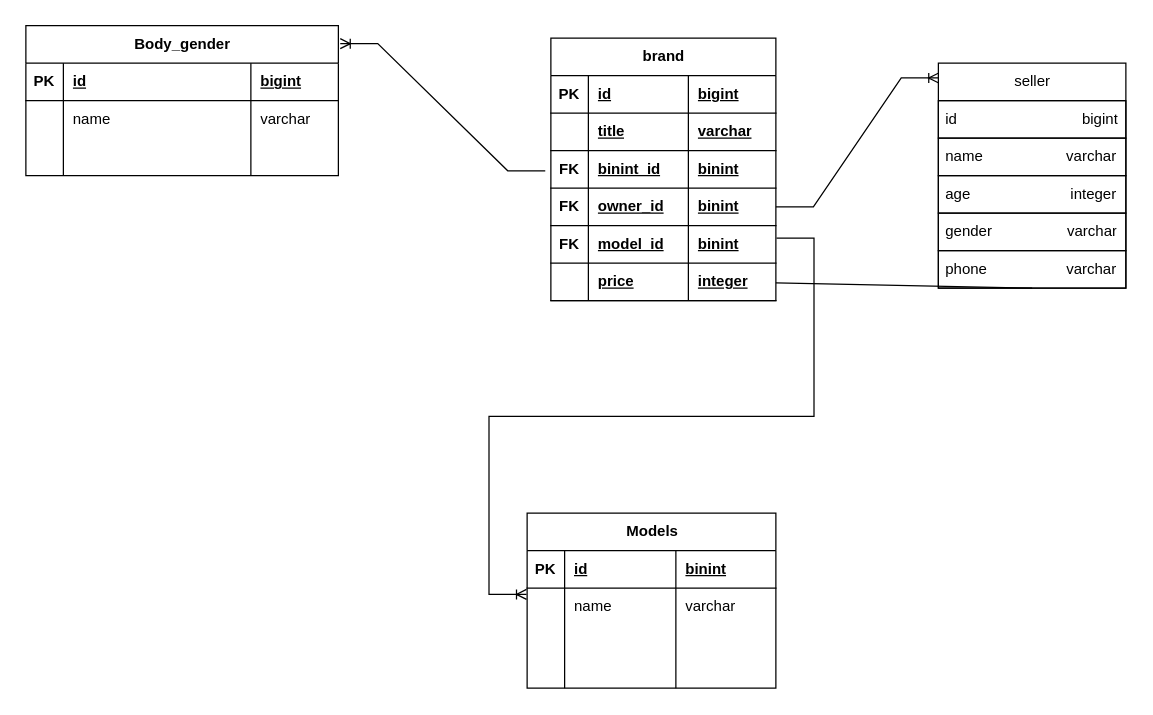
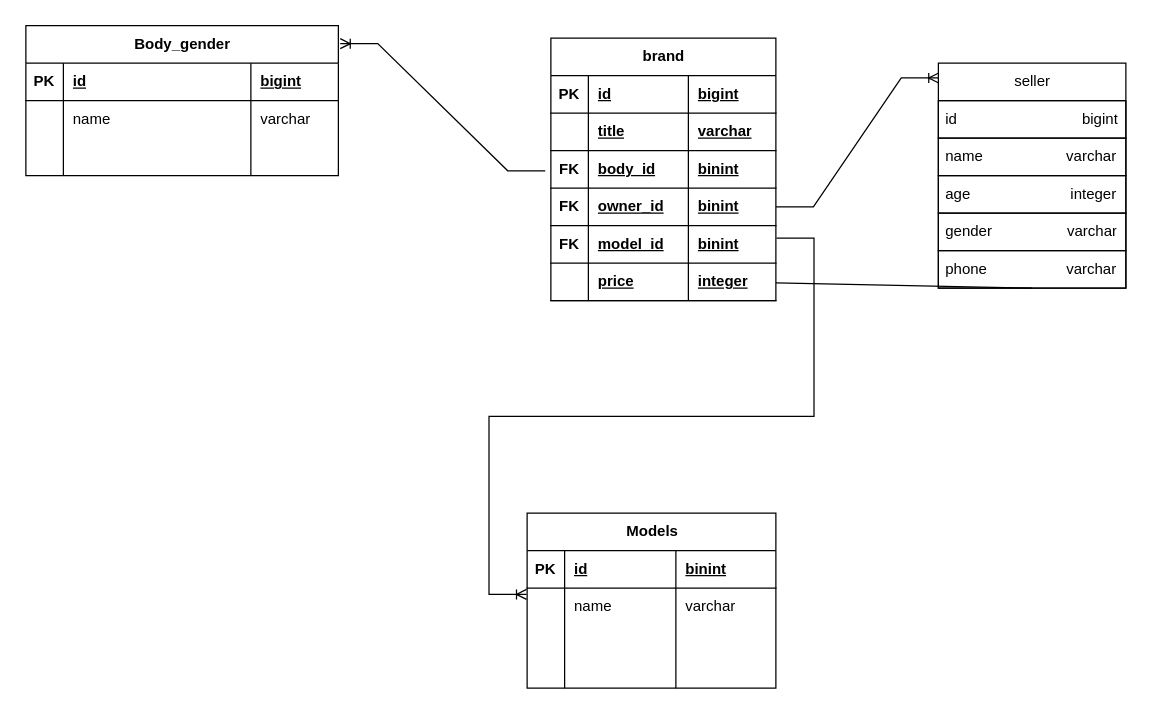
(630, 169) -> (626, 169)
